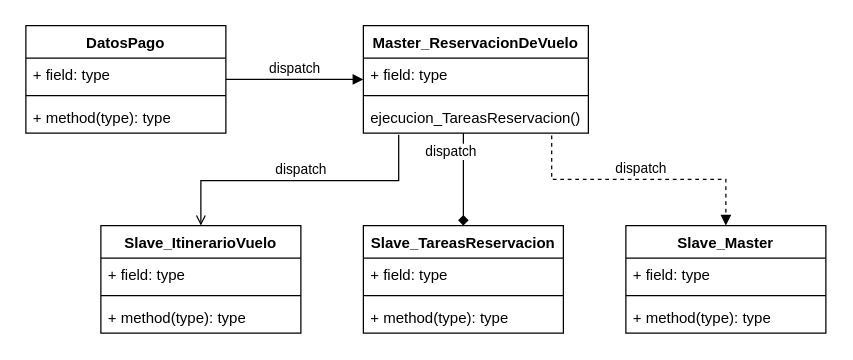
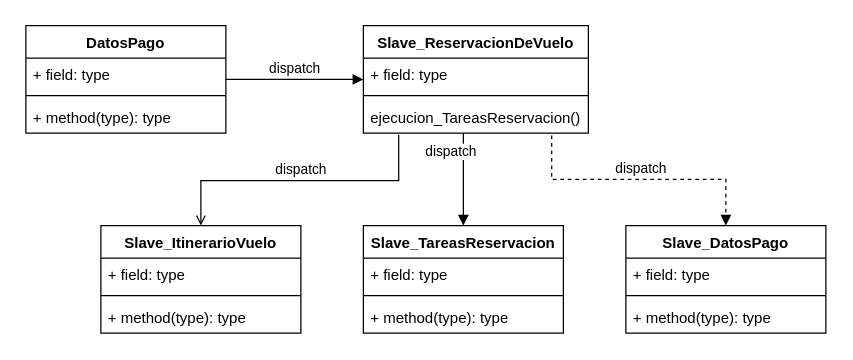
(476, 43) -> (476, 43)
(463, 214) -> (463, 214)
(726, 243) -> (726, 243)
